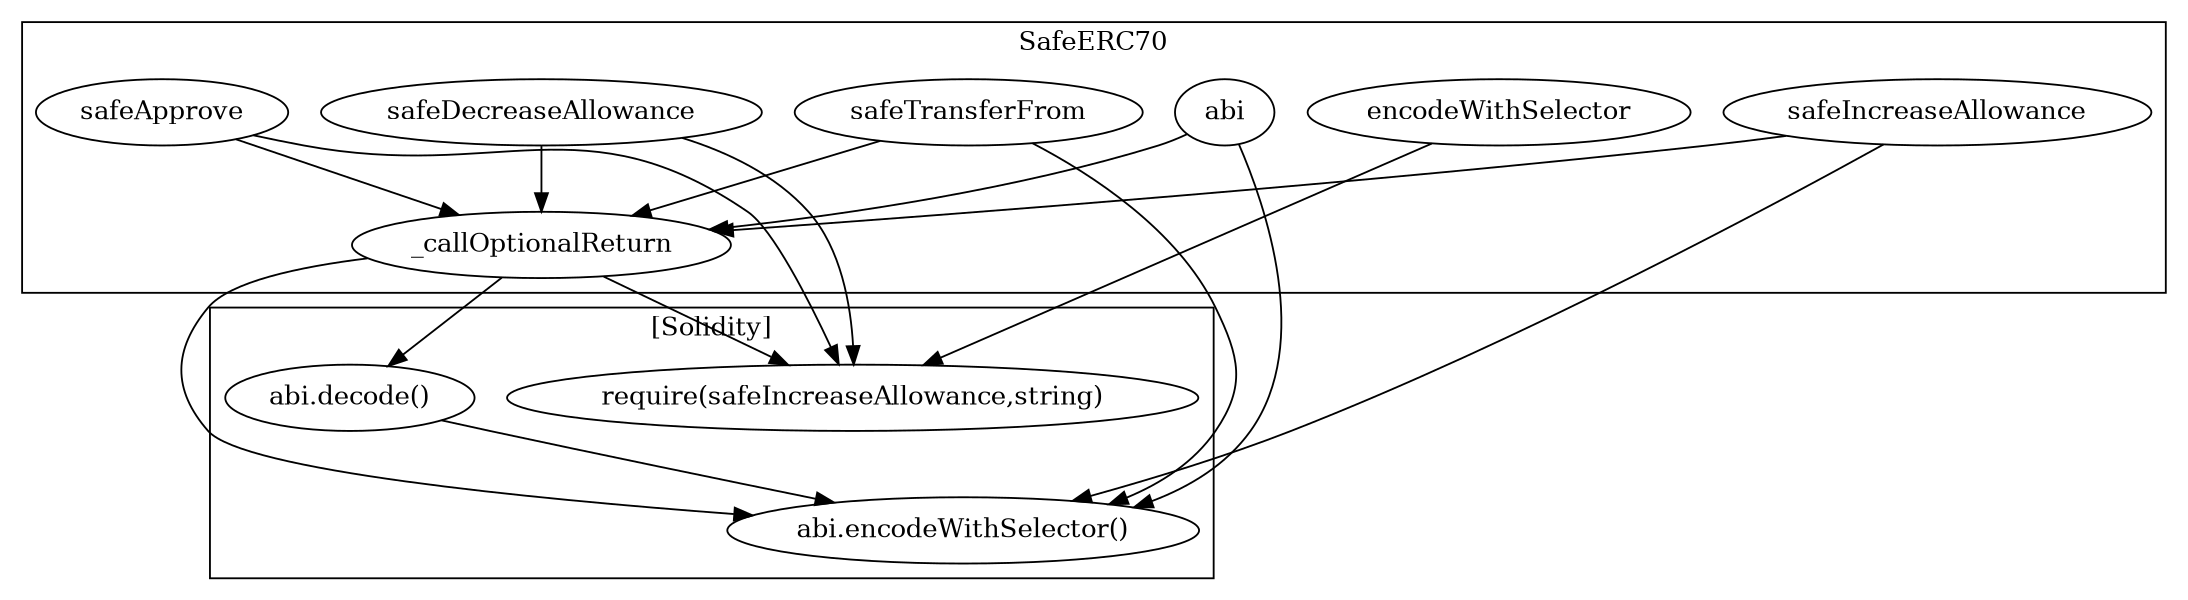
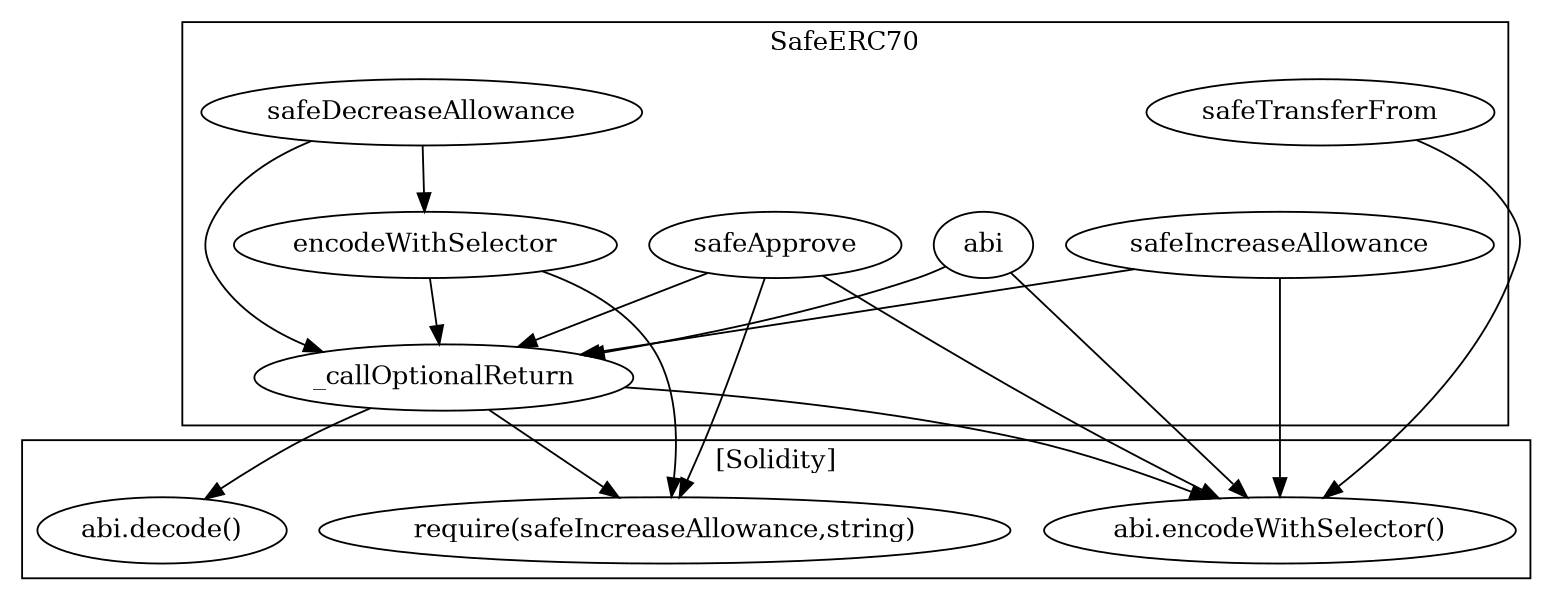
(782, 170) -> (433, 302)
(802, 205) -> (423, 170)
(629, 460) -> (1010, 387)
